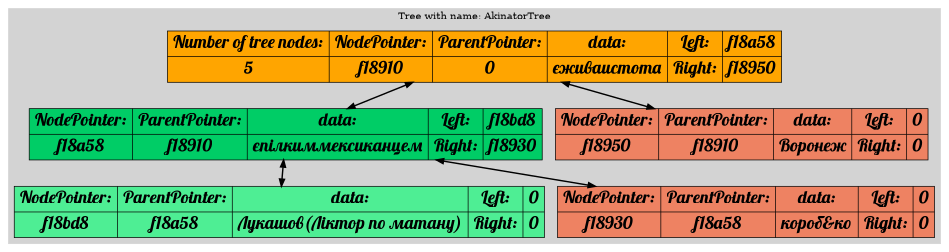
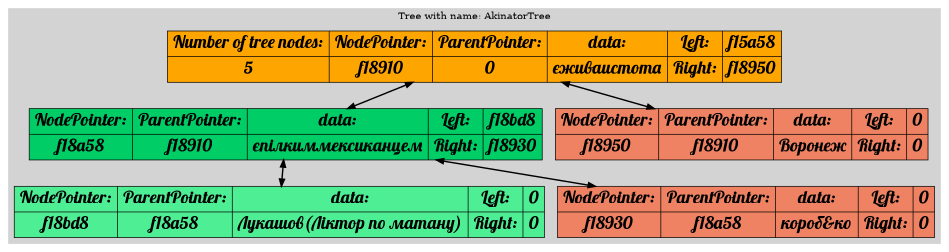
(752, 43) -> (752, 43)
